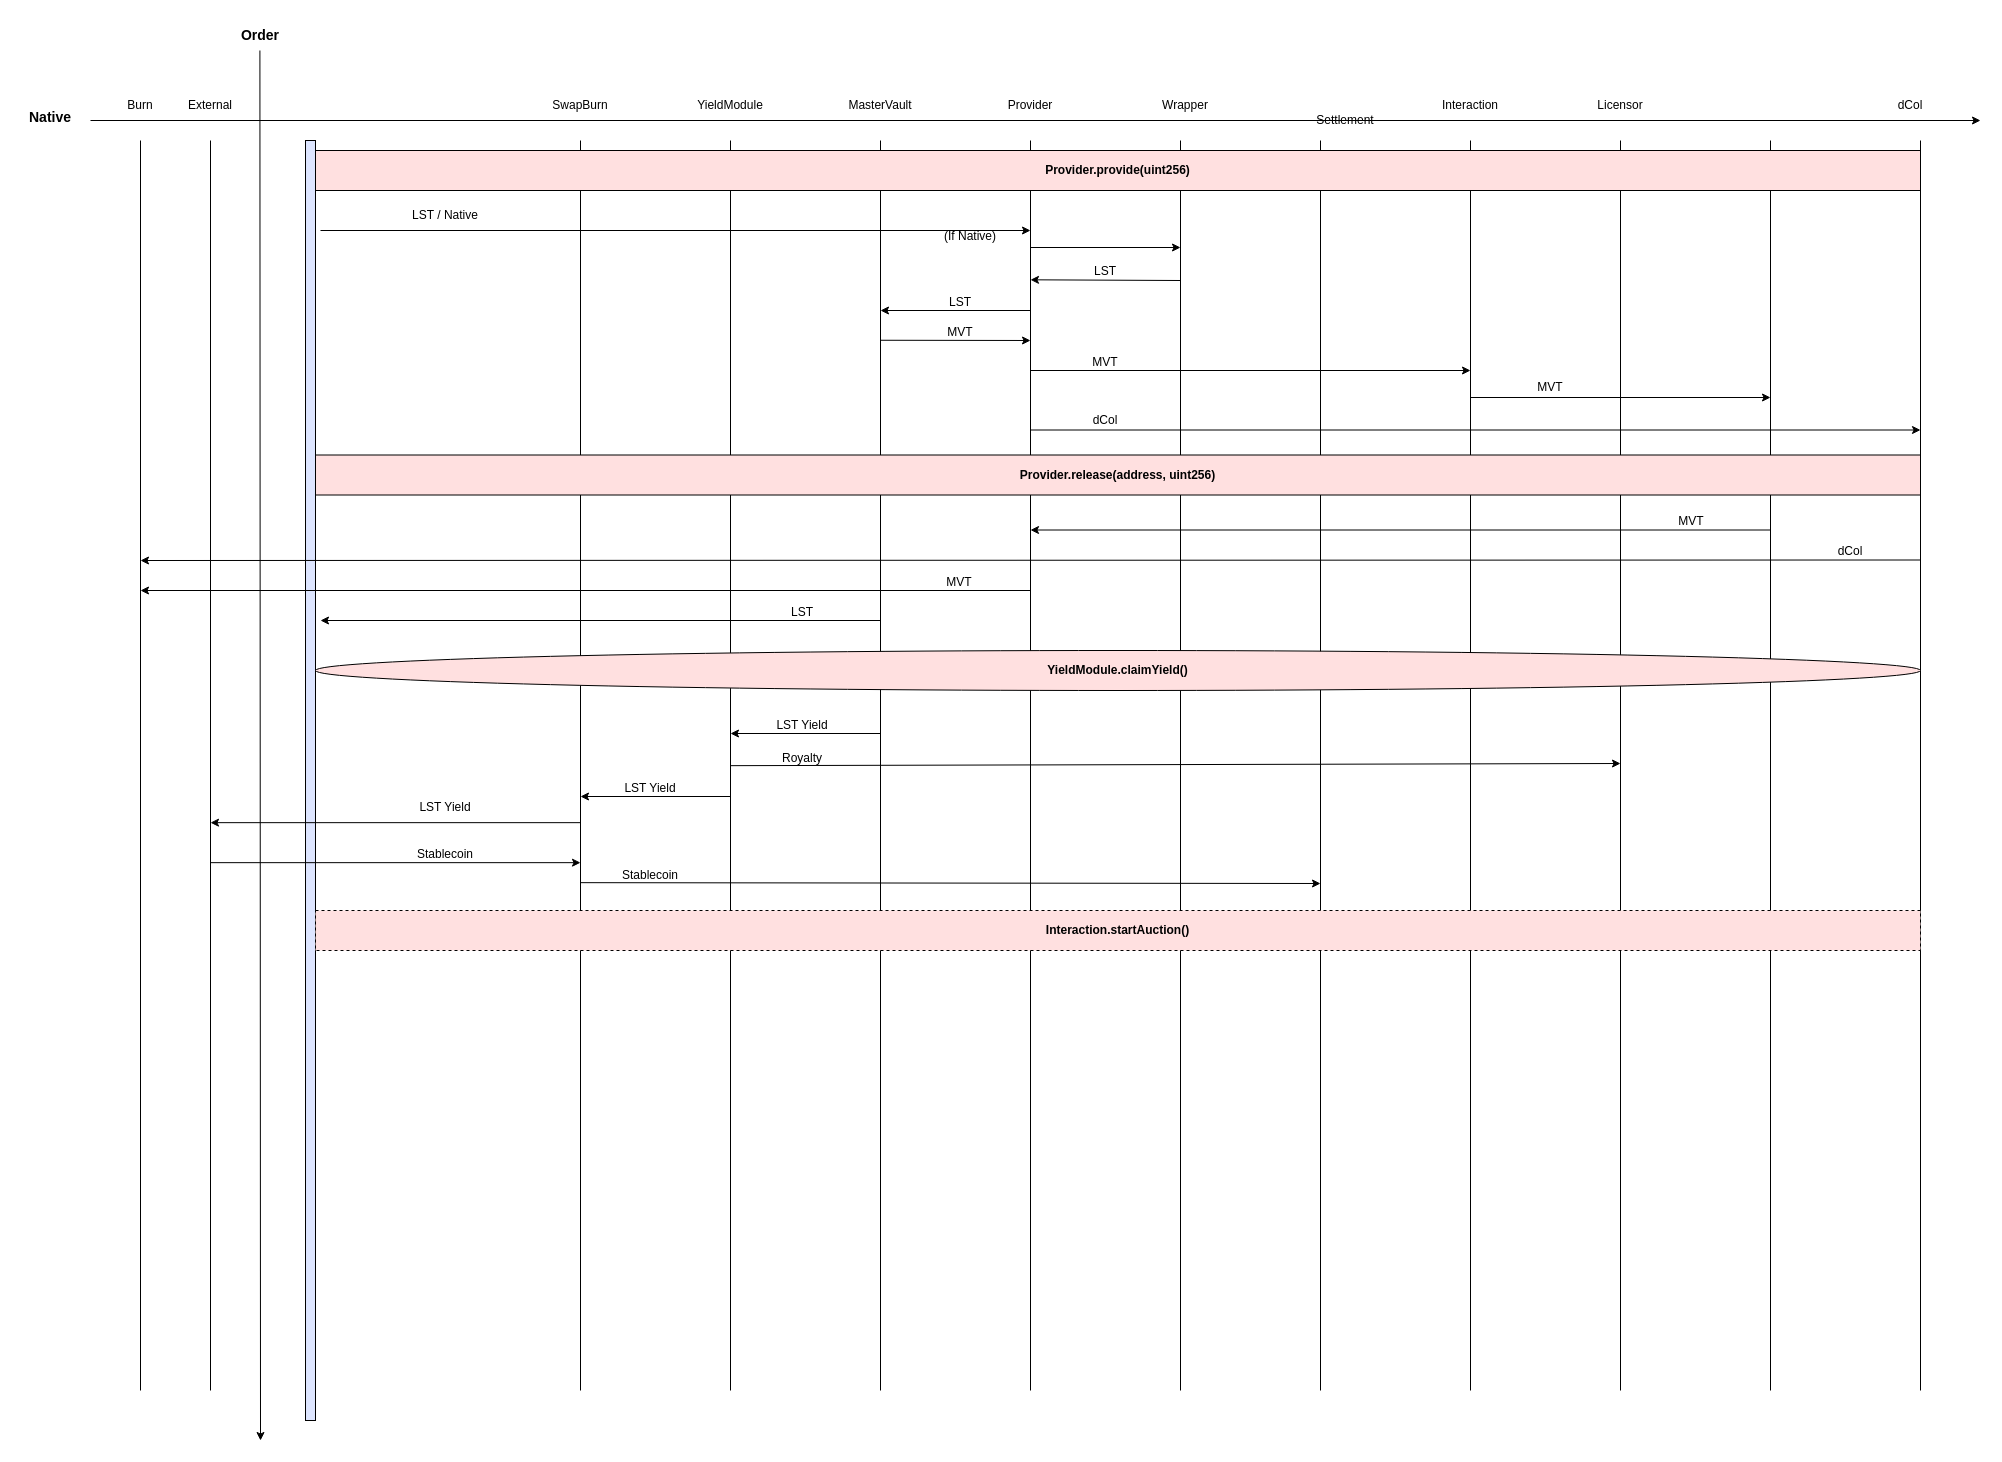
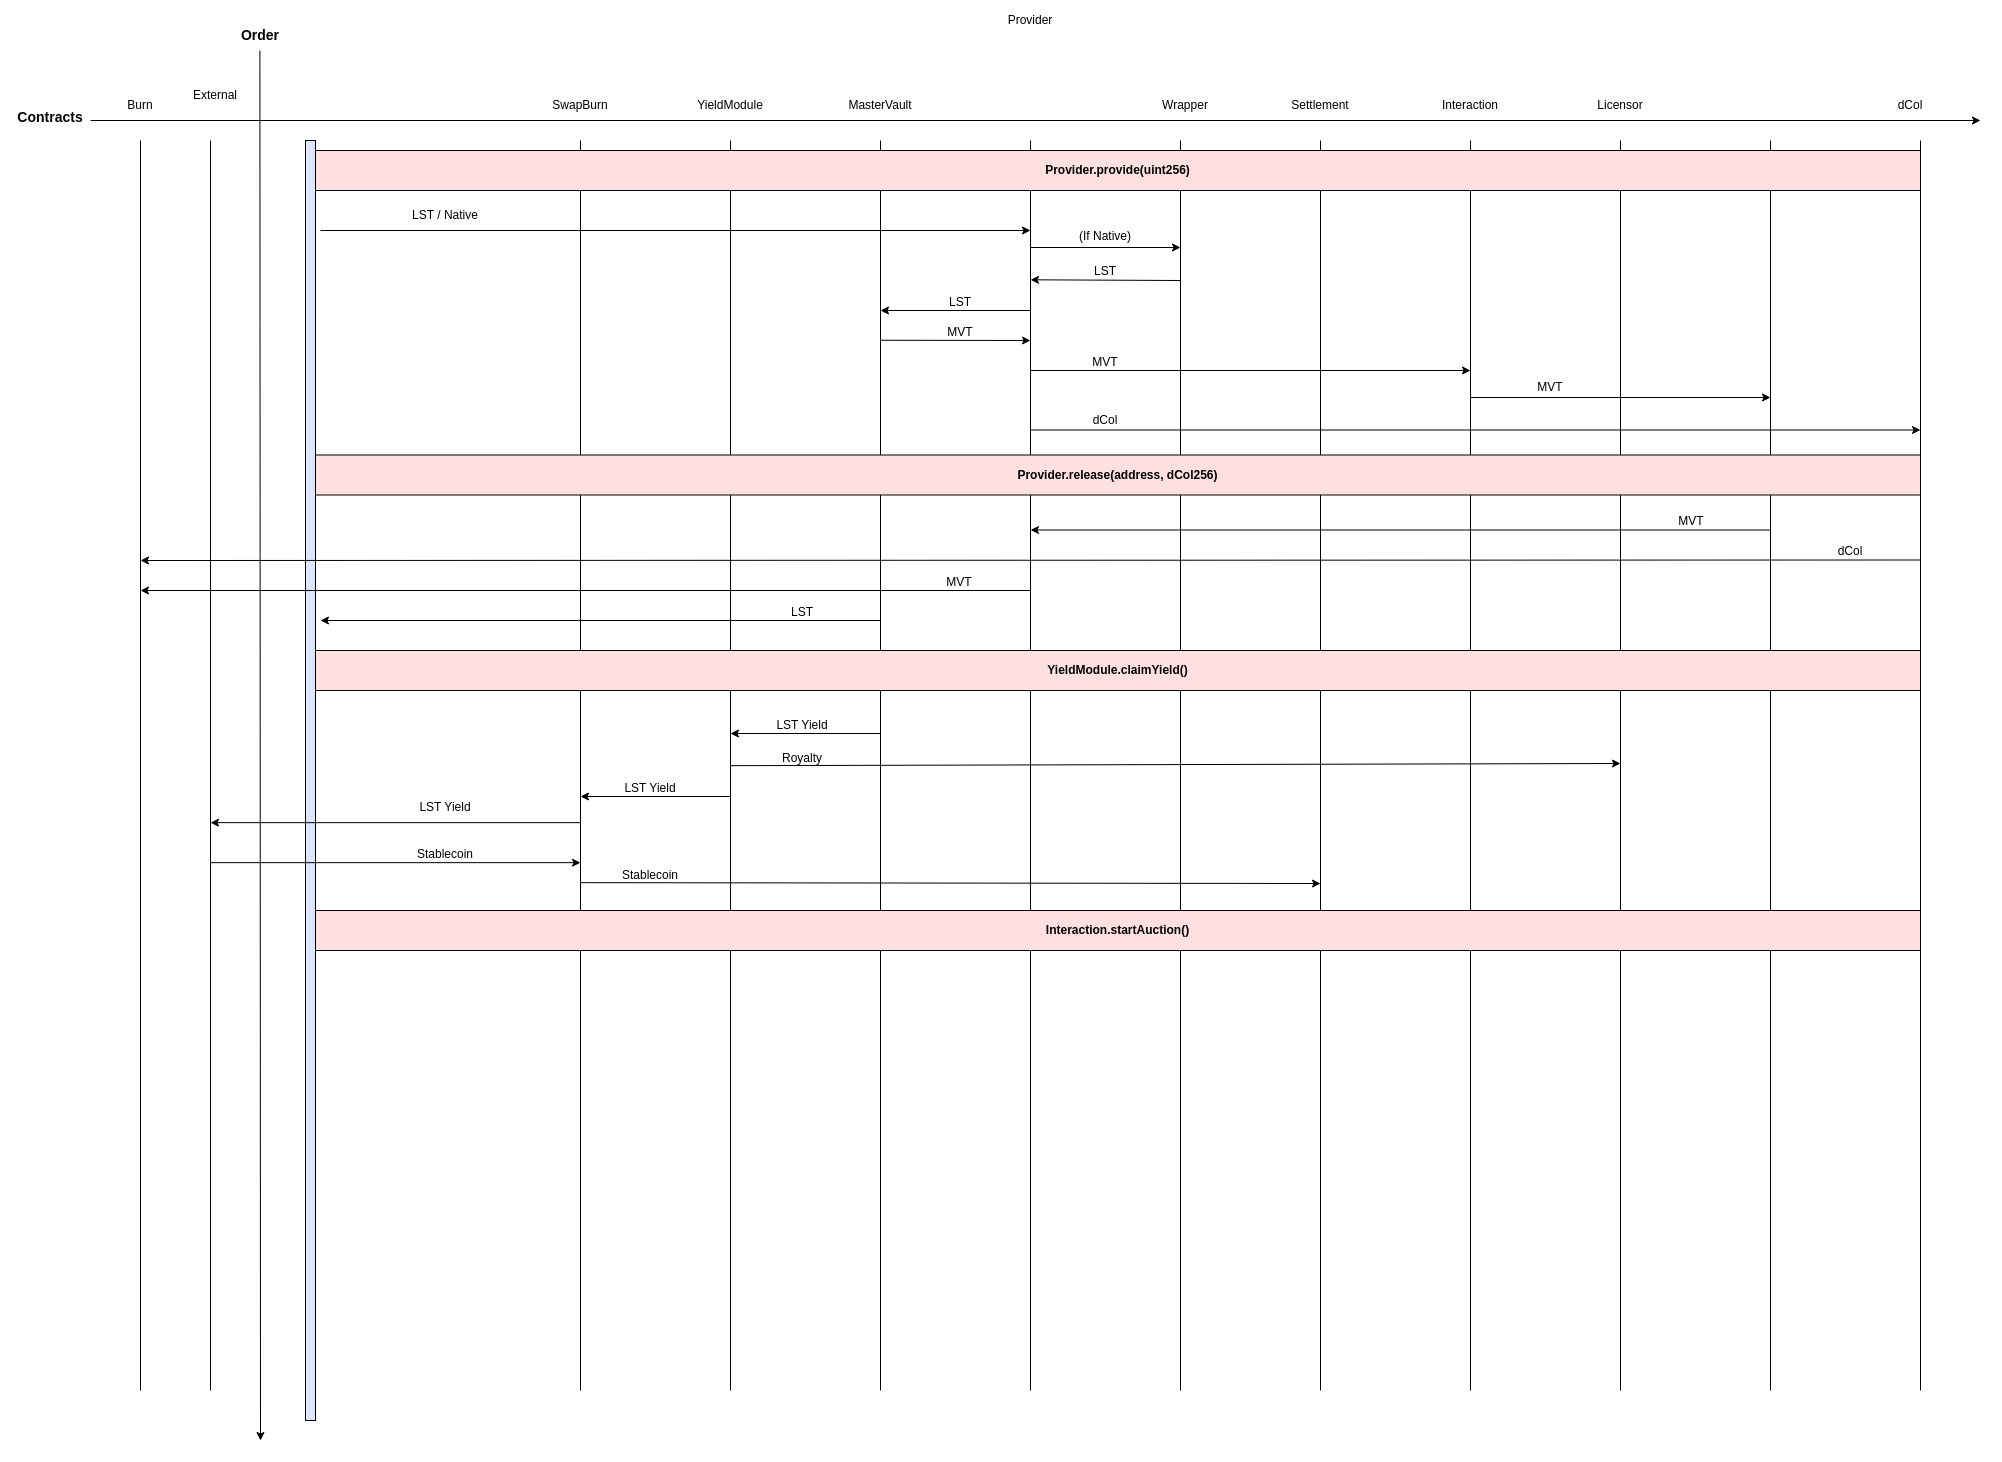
(211, 106) -> (216, 96)
(1031, 106) -> (1031, 21)
(51, 118) -> (51, 118)
(1346, 121) -> (1321, 106)
(971, 237) -> (1106, 237)
(1118, 476) -> (1118, 476)
(1118, 671) -> (1118, 671)
(1118, 931) -> (1118, 931)
